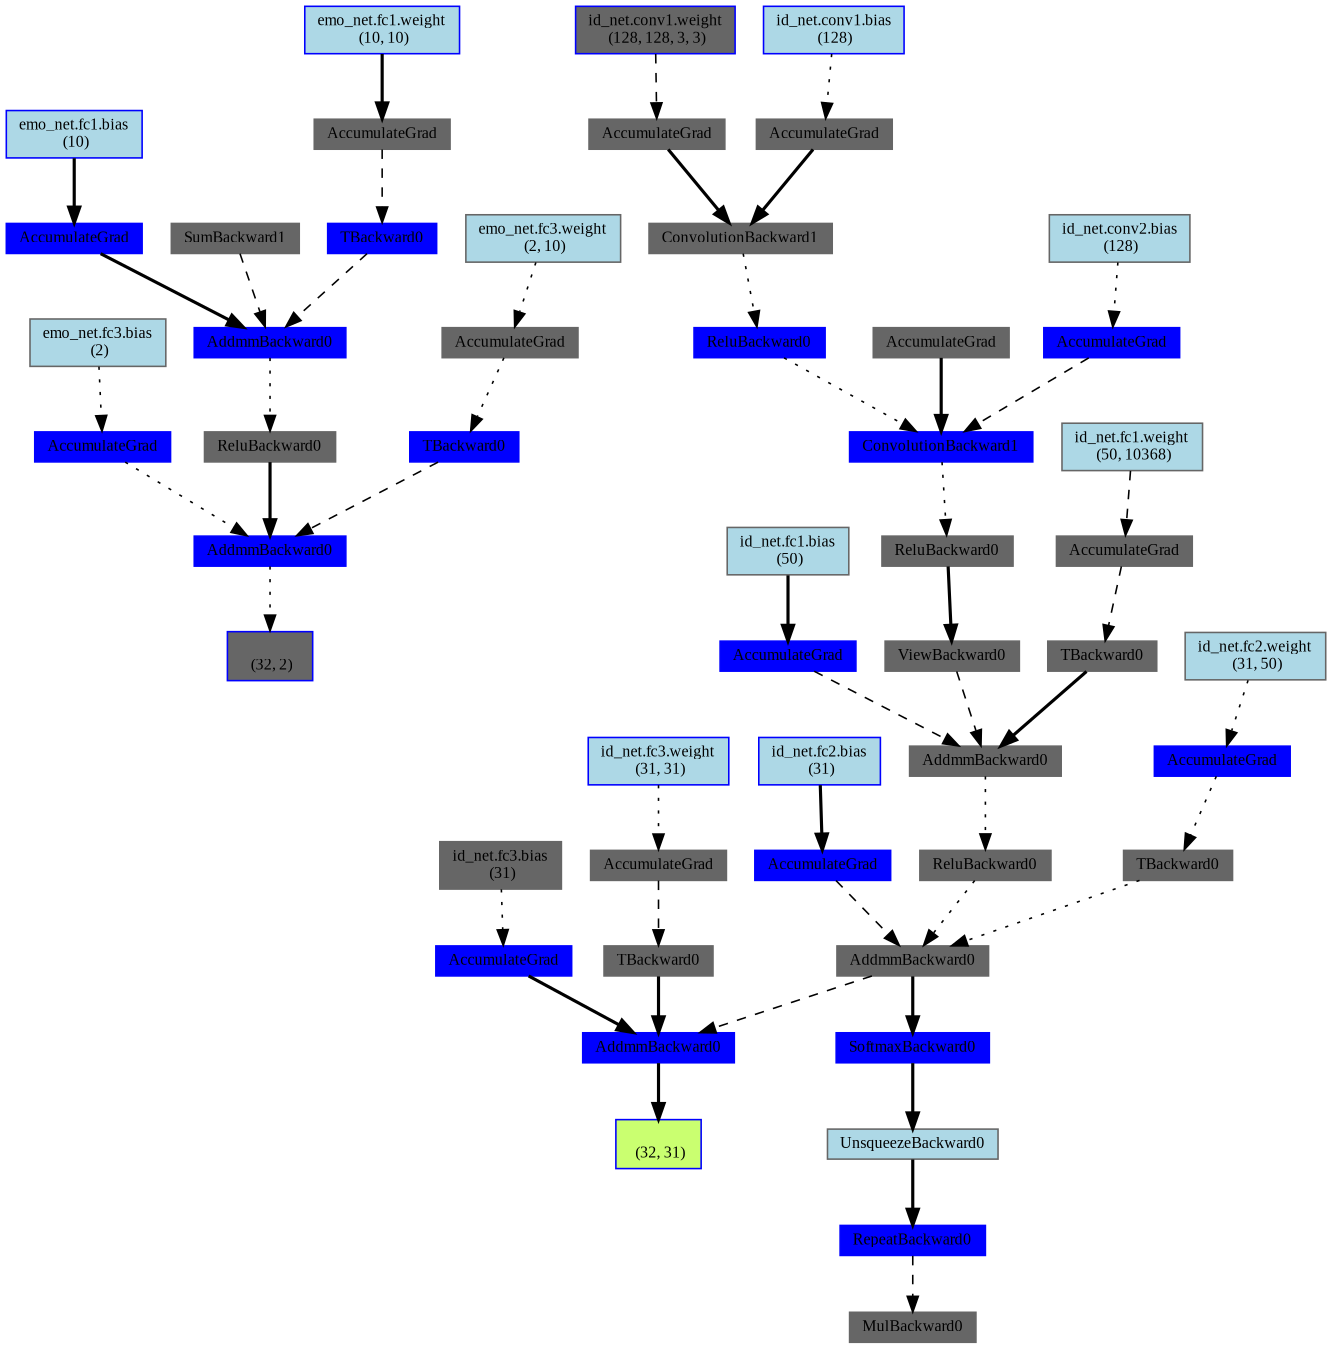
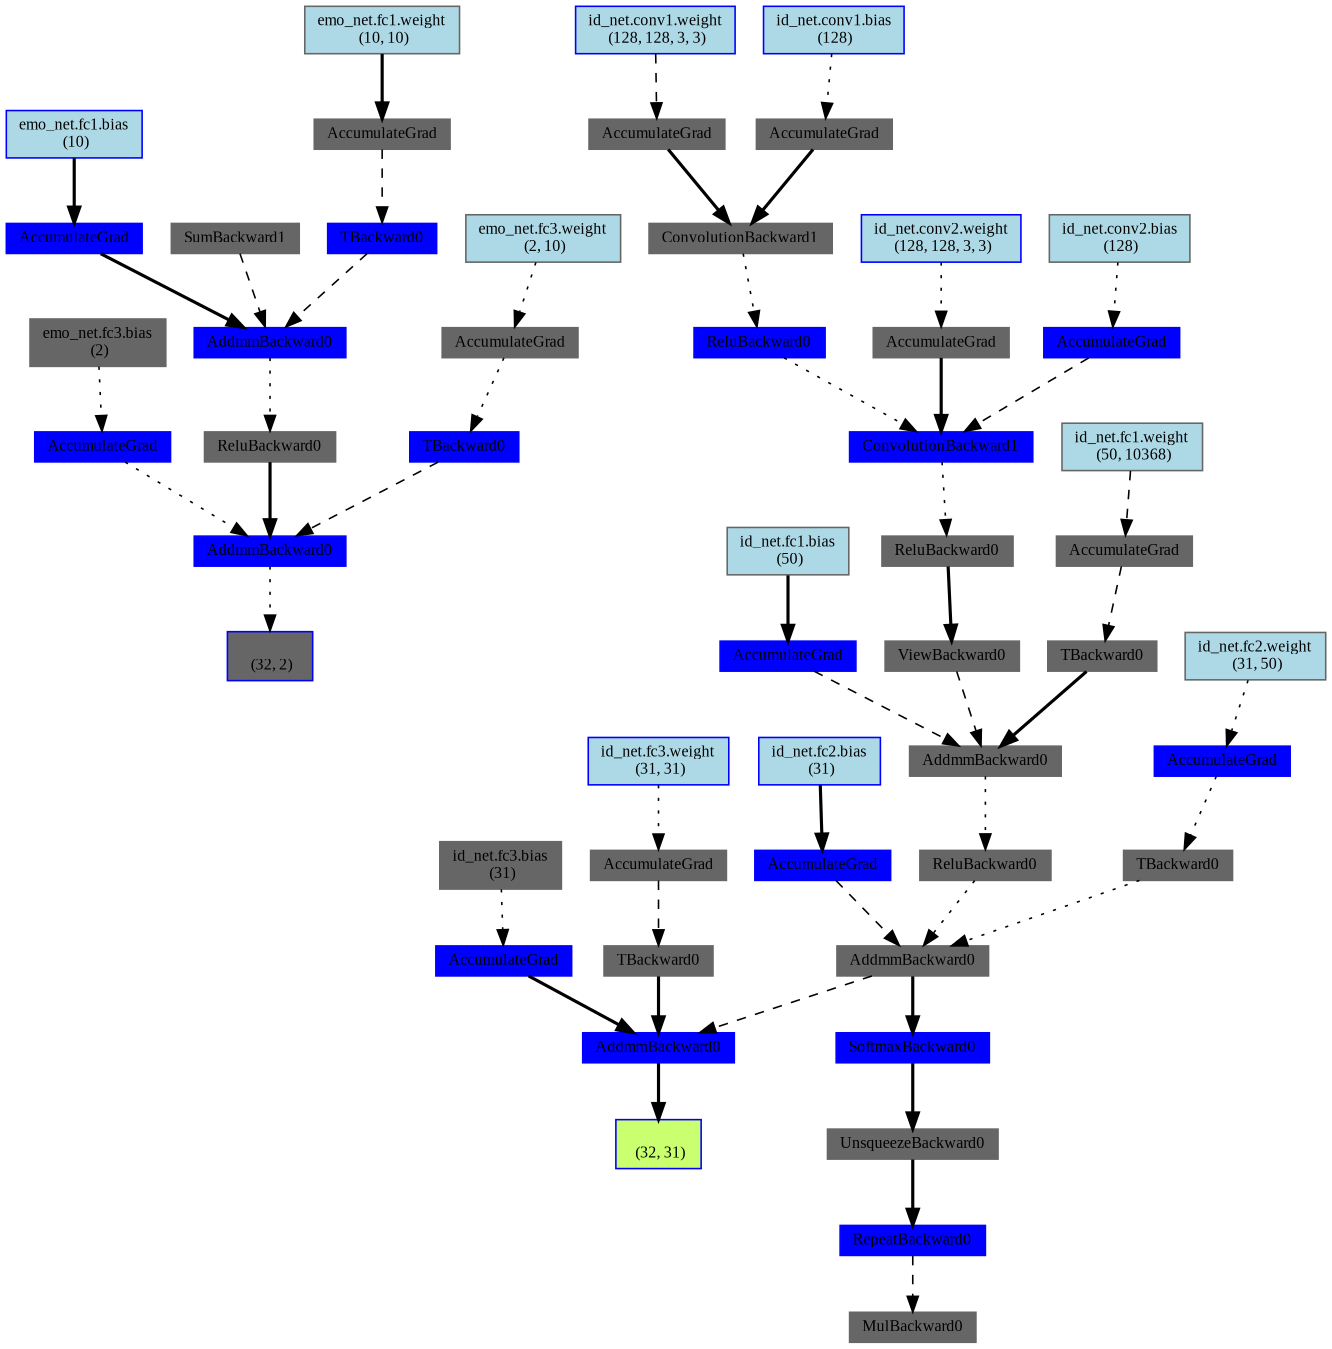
(382, 30) -> (382, 30)
(655, 30) -> (655, 30)
none -> (941, 238)
(98, 343) -> (98, 343)
(913, 1144) -> (913, 1144)
